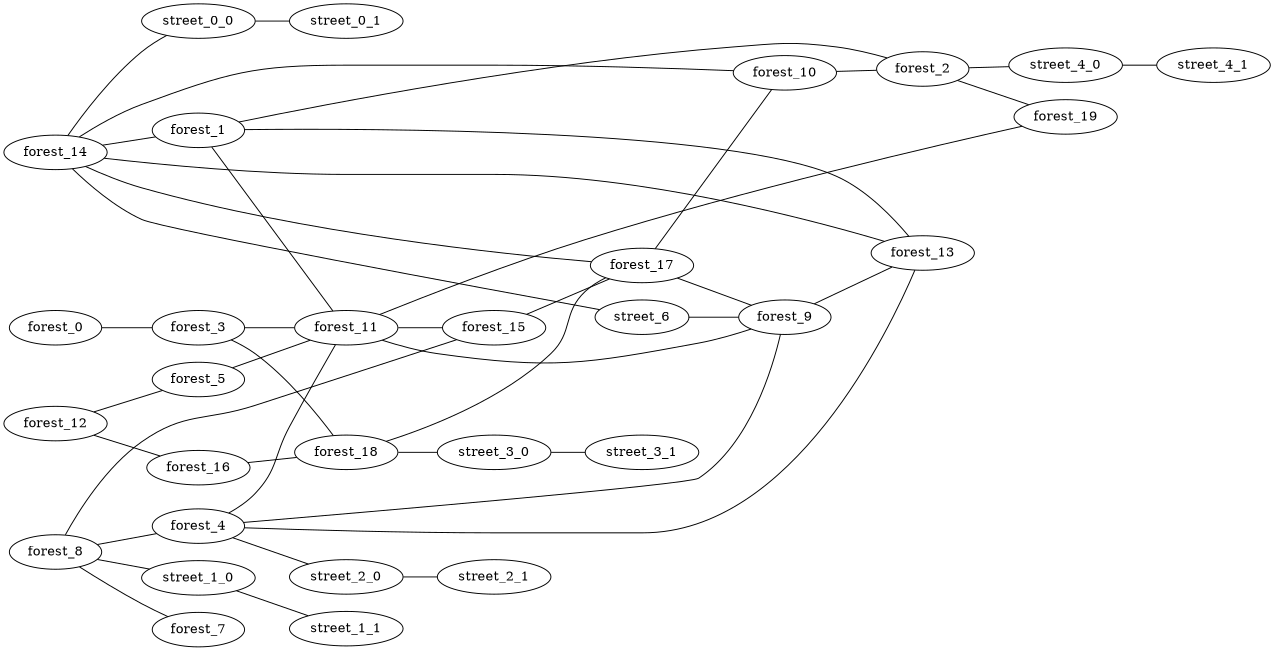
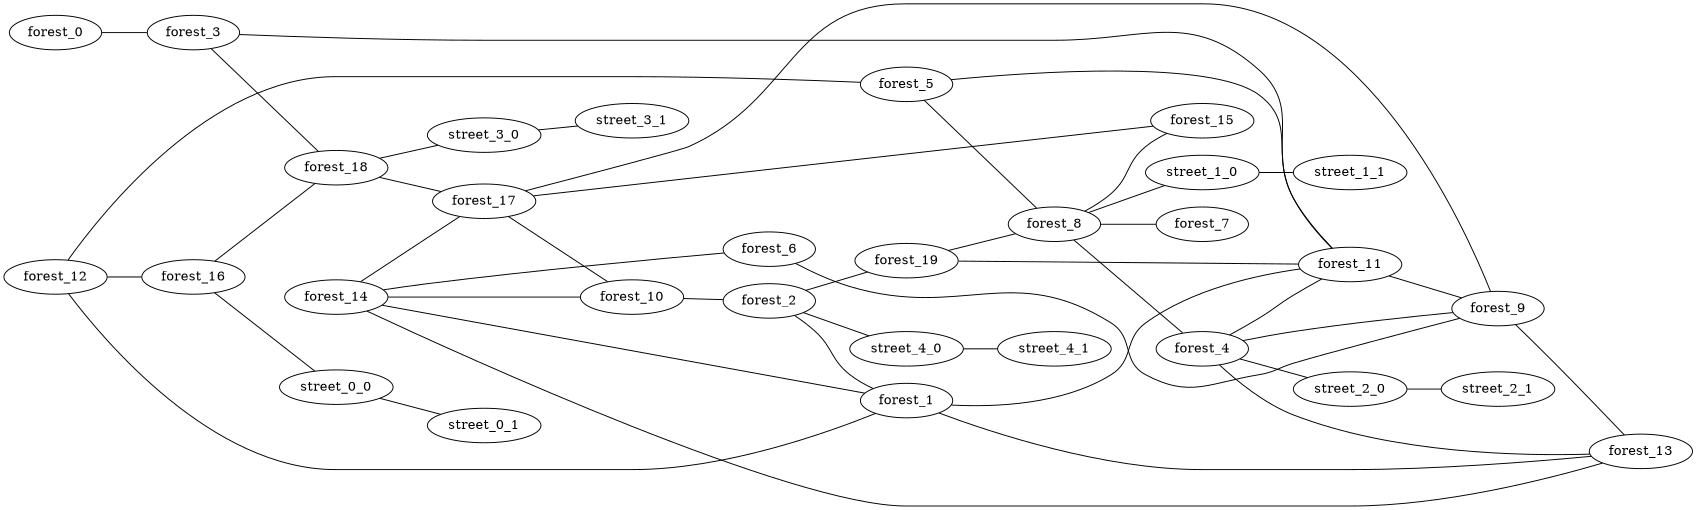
(112, 80) -> (265, 332)
none -> (980, 154)
none -> (982, 242)
(642, 317) -> (769, 249)
(420, 328) -> none
none -> (444, 470)
